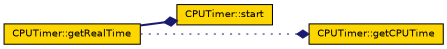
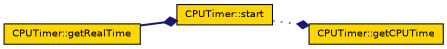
(219, 34) -> (285, 22)
